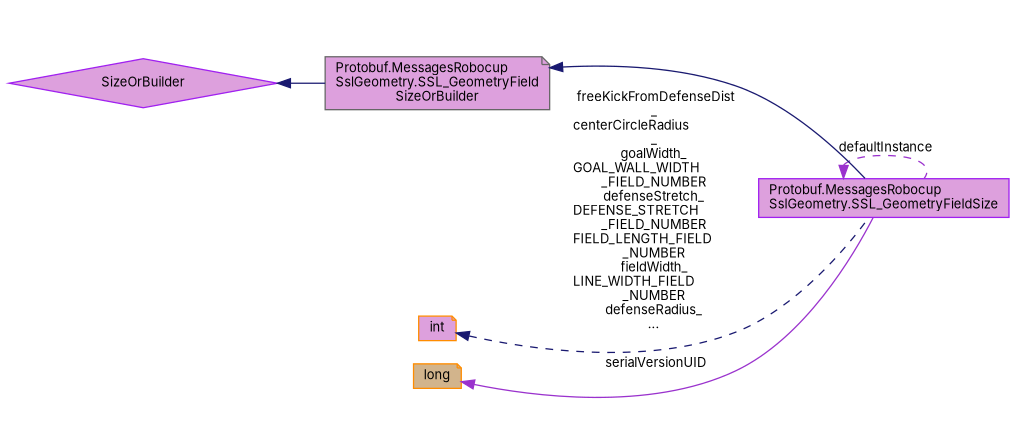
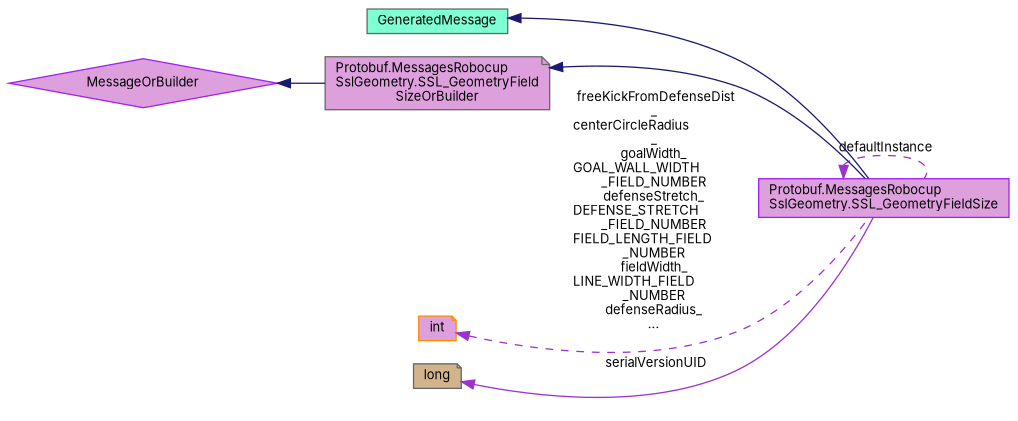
none -> (437, 21)
(143, 83) -> (143, 83)
(691, 345) -> (691, 345)
(437, 376) -> (437, 376)
